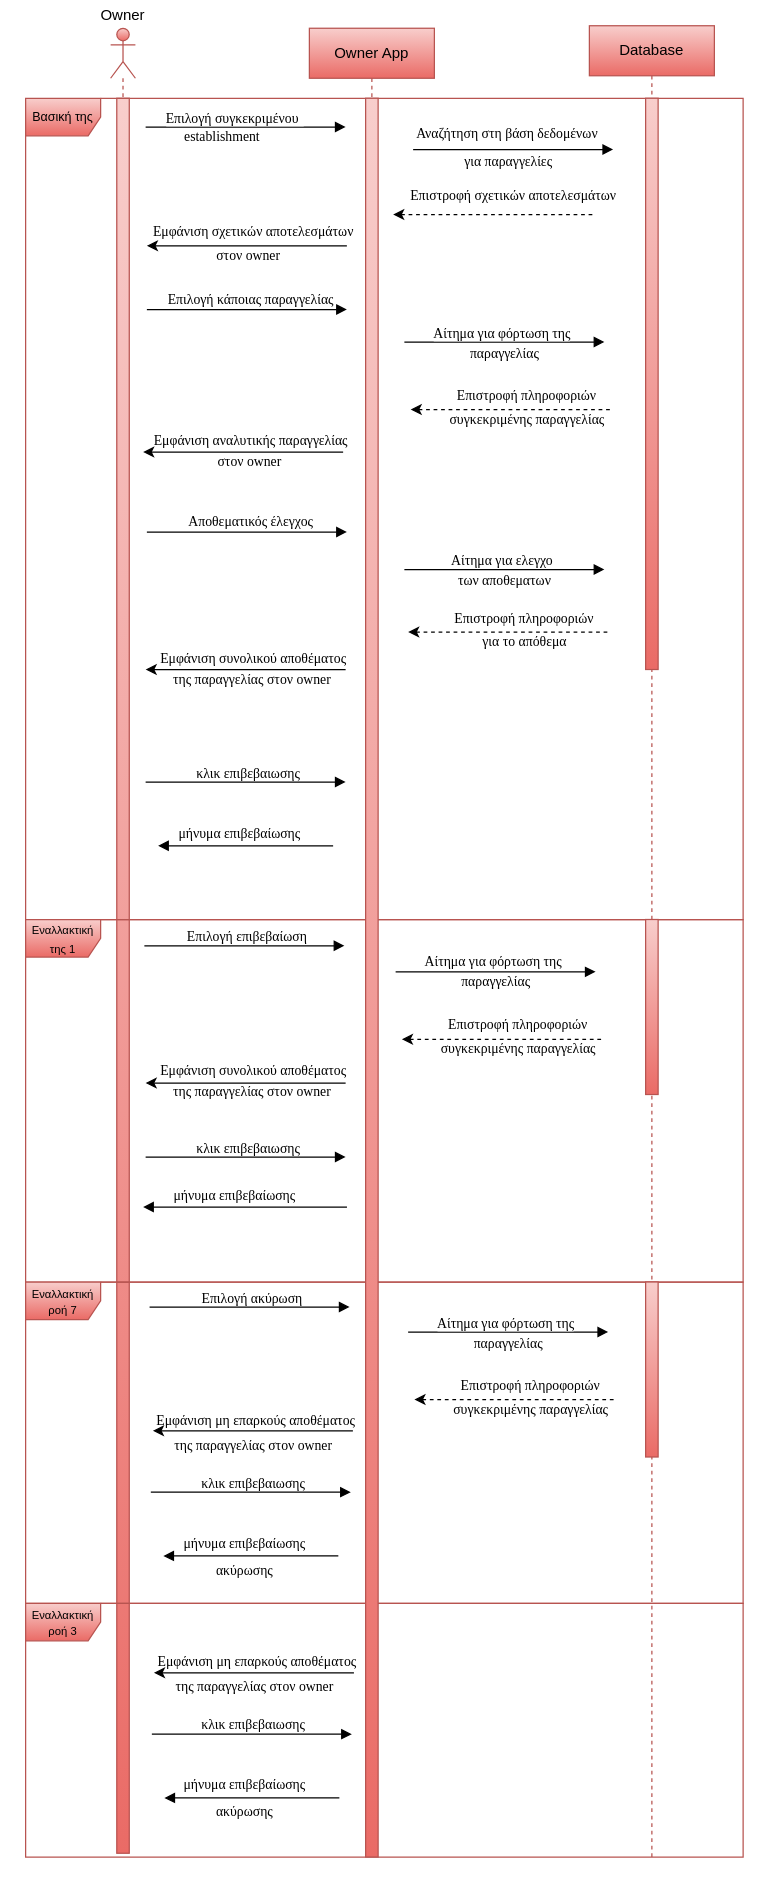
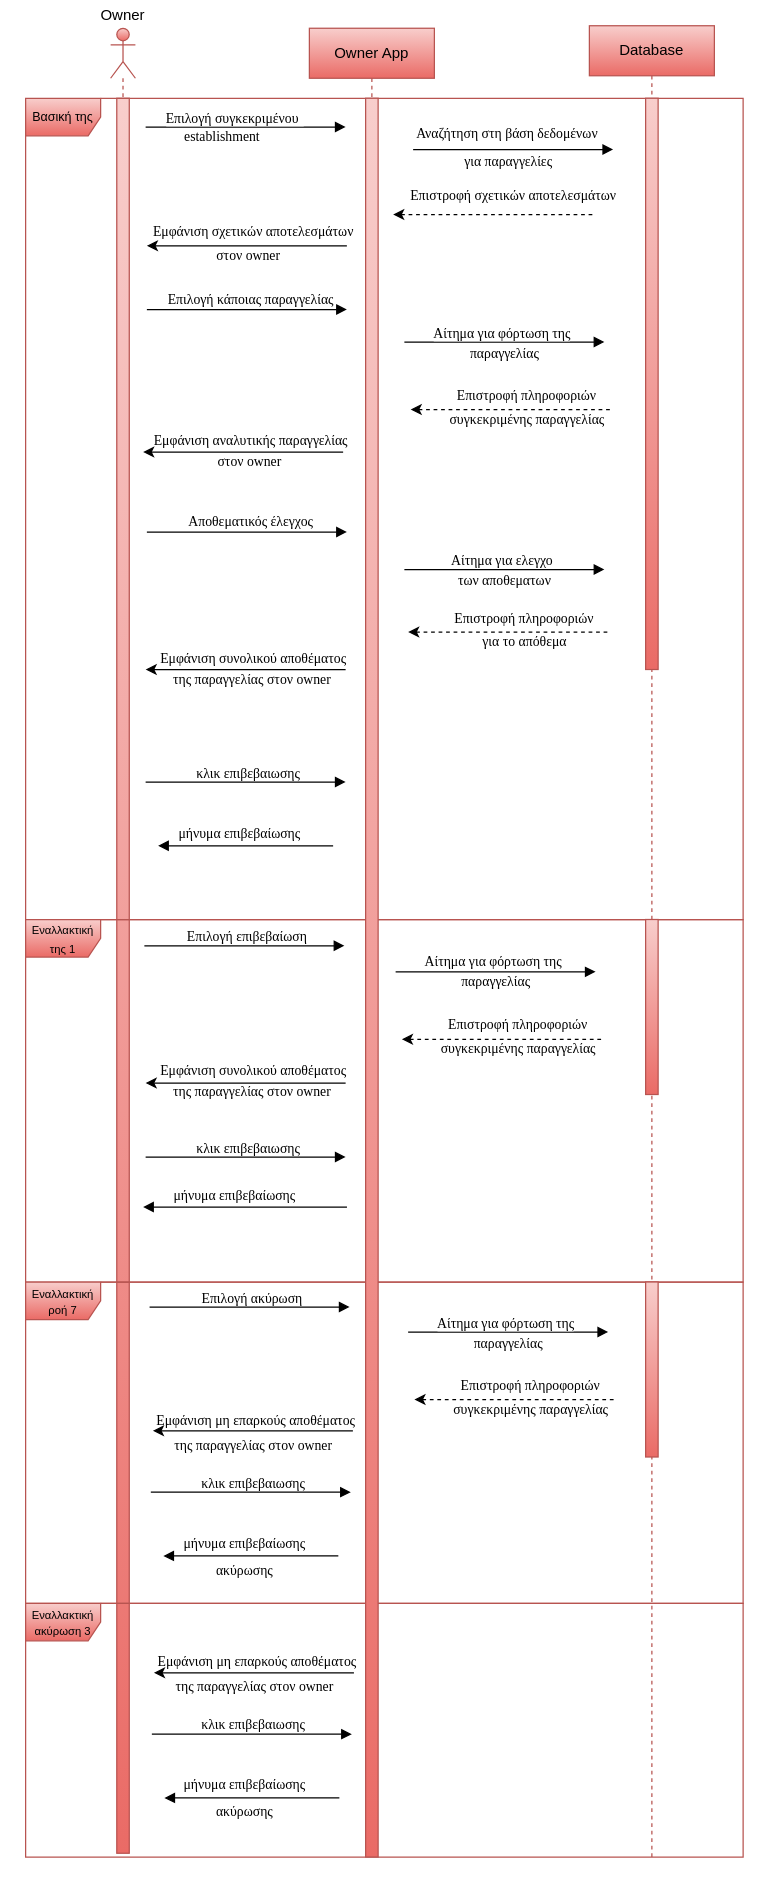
(63, 1622) -> (63, 1622)
